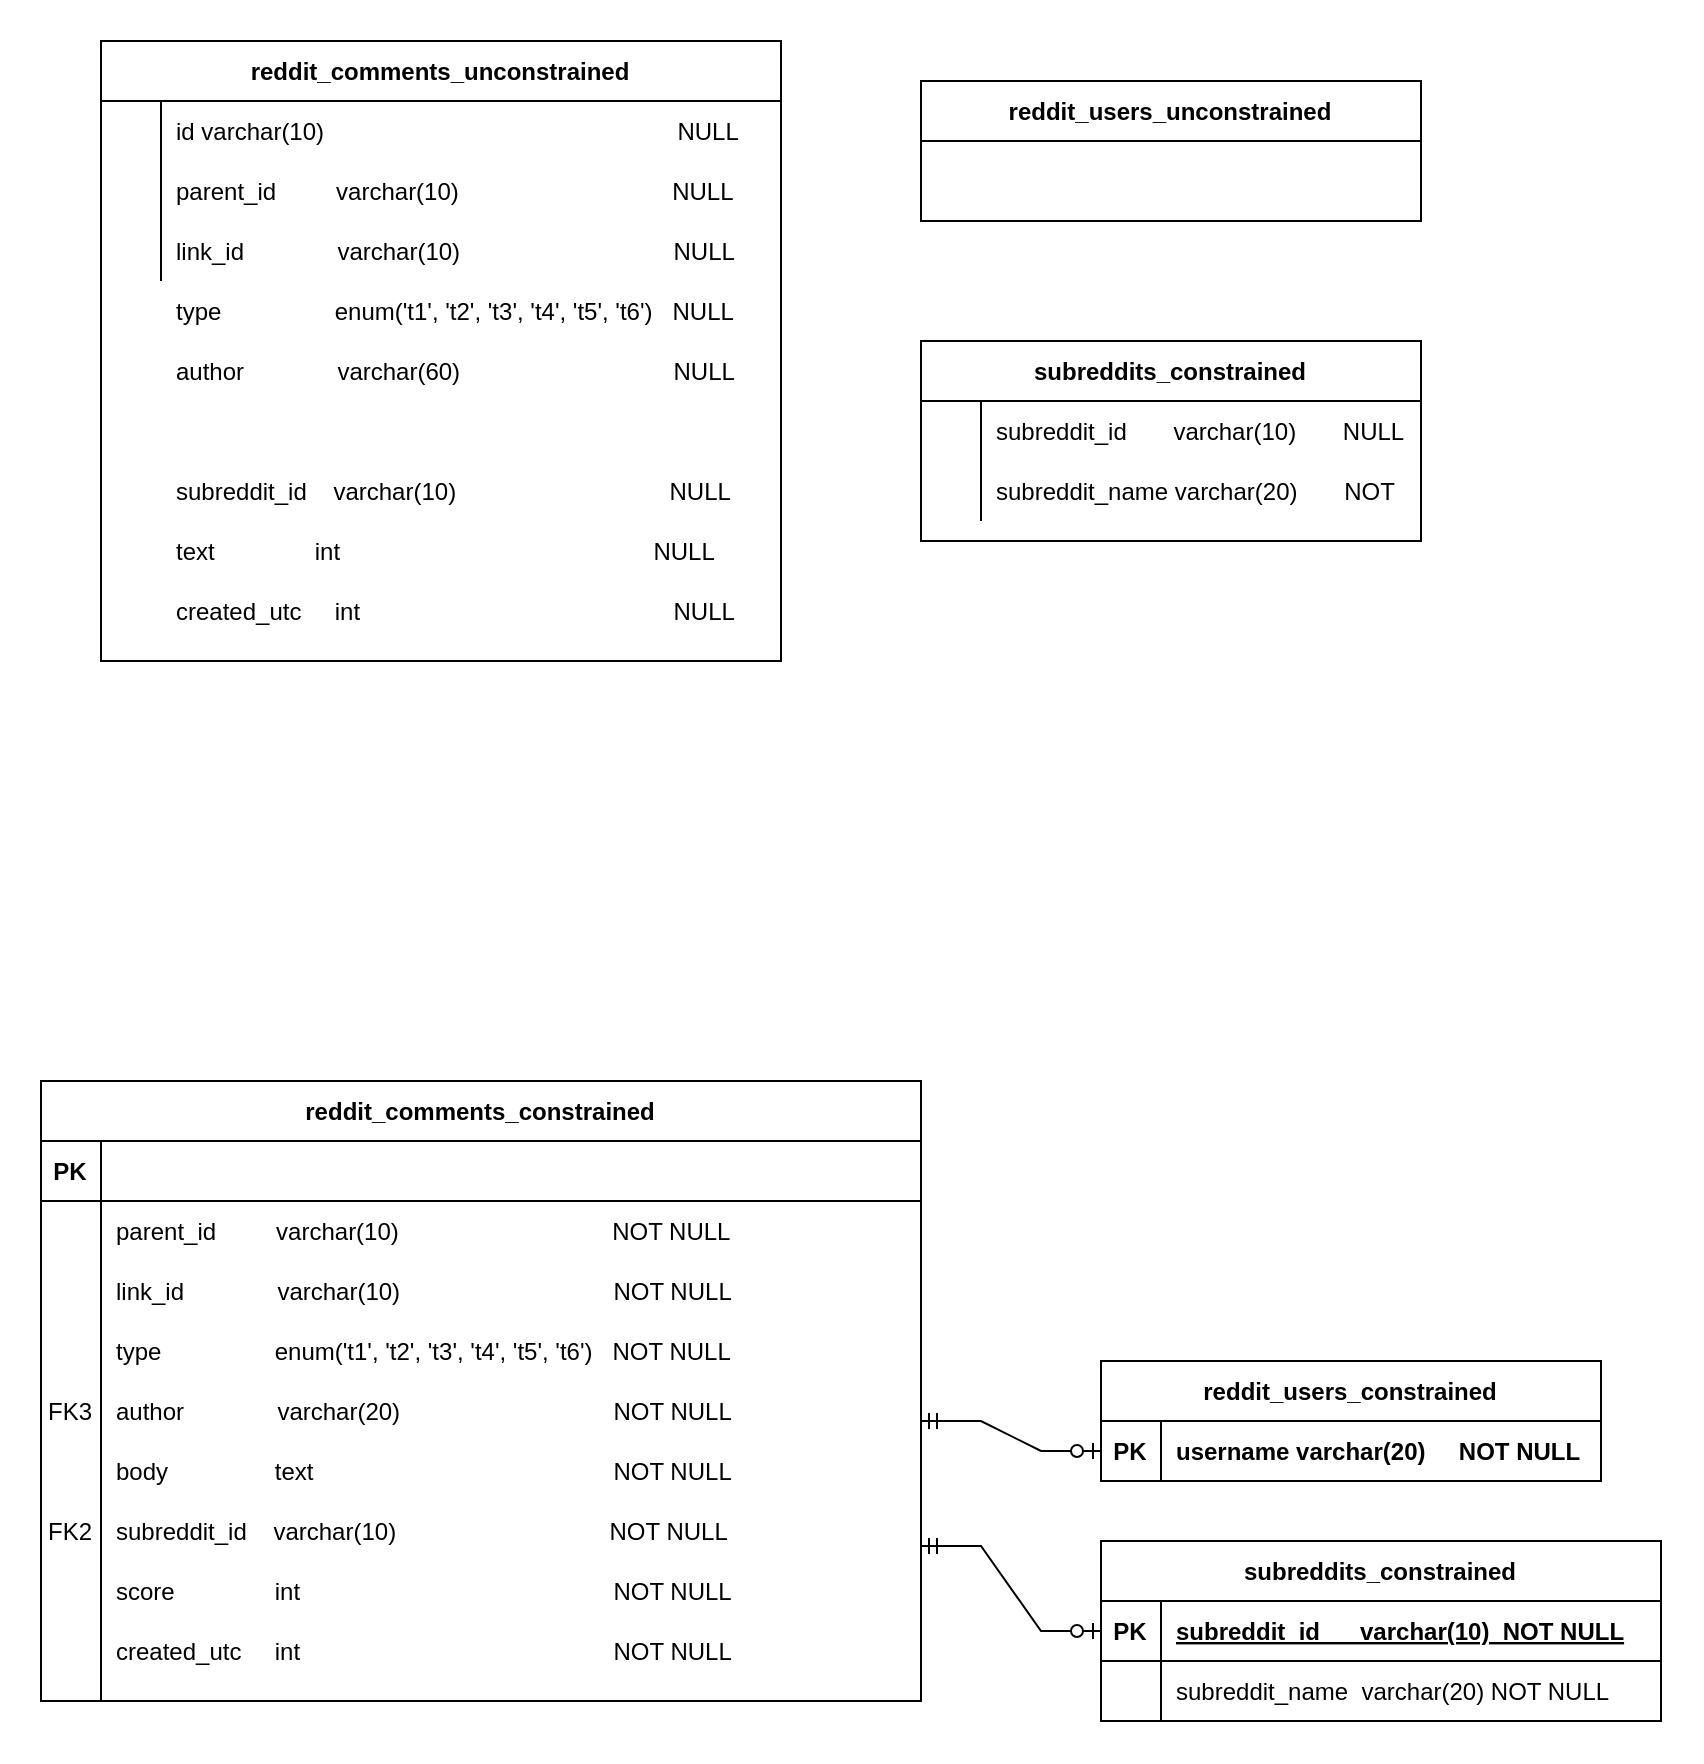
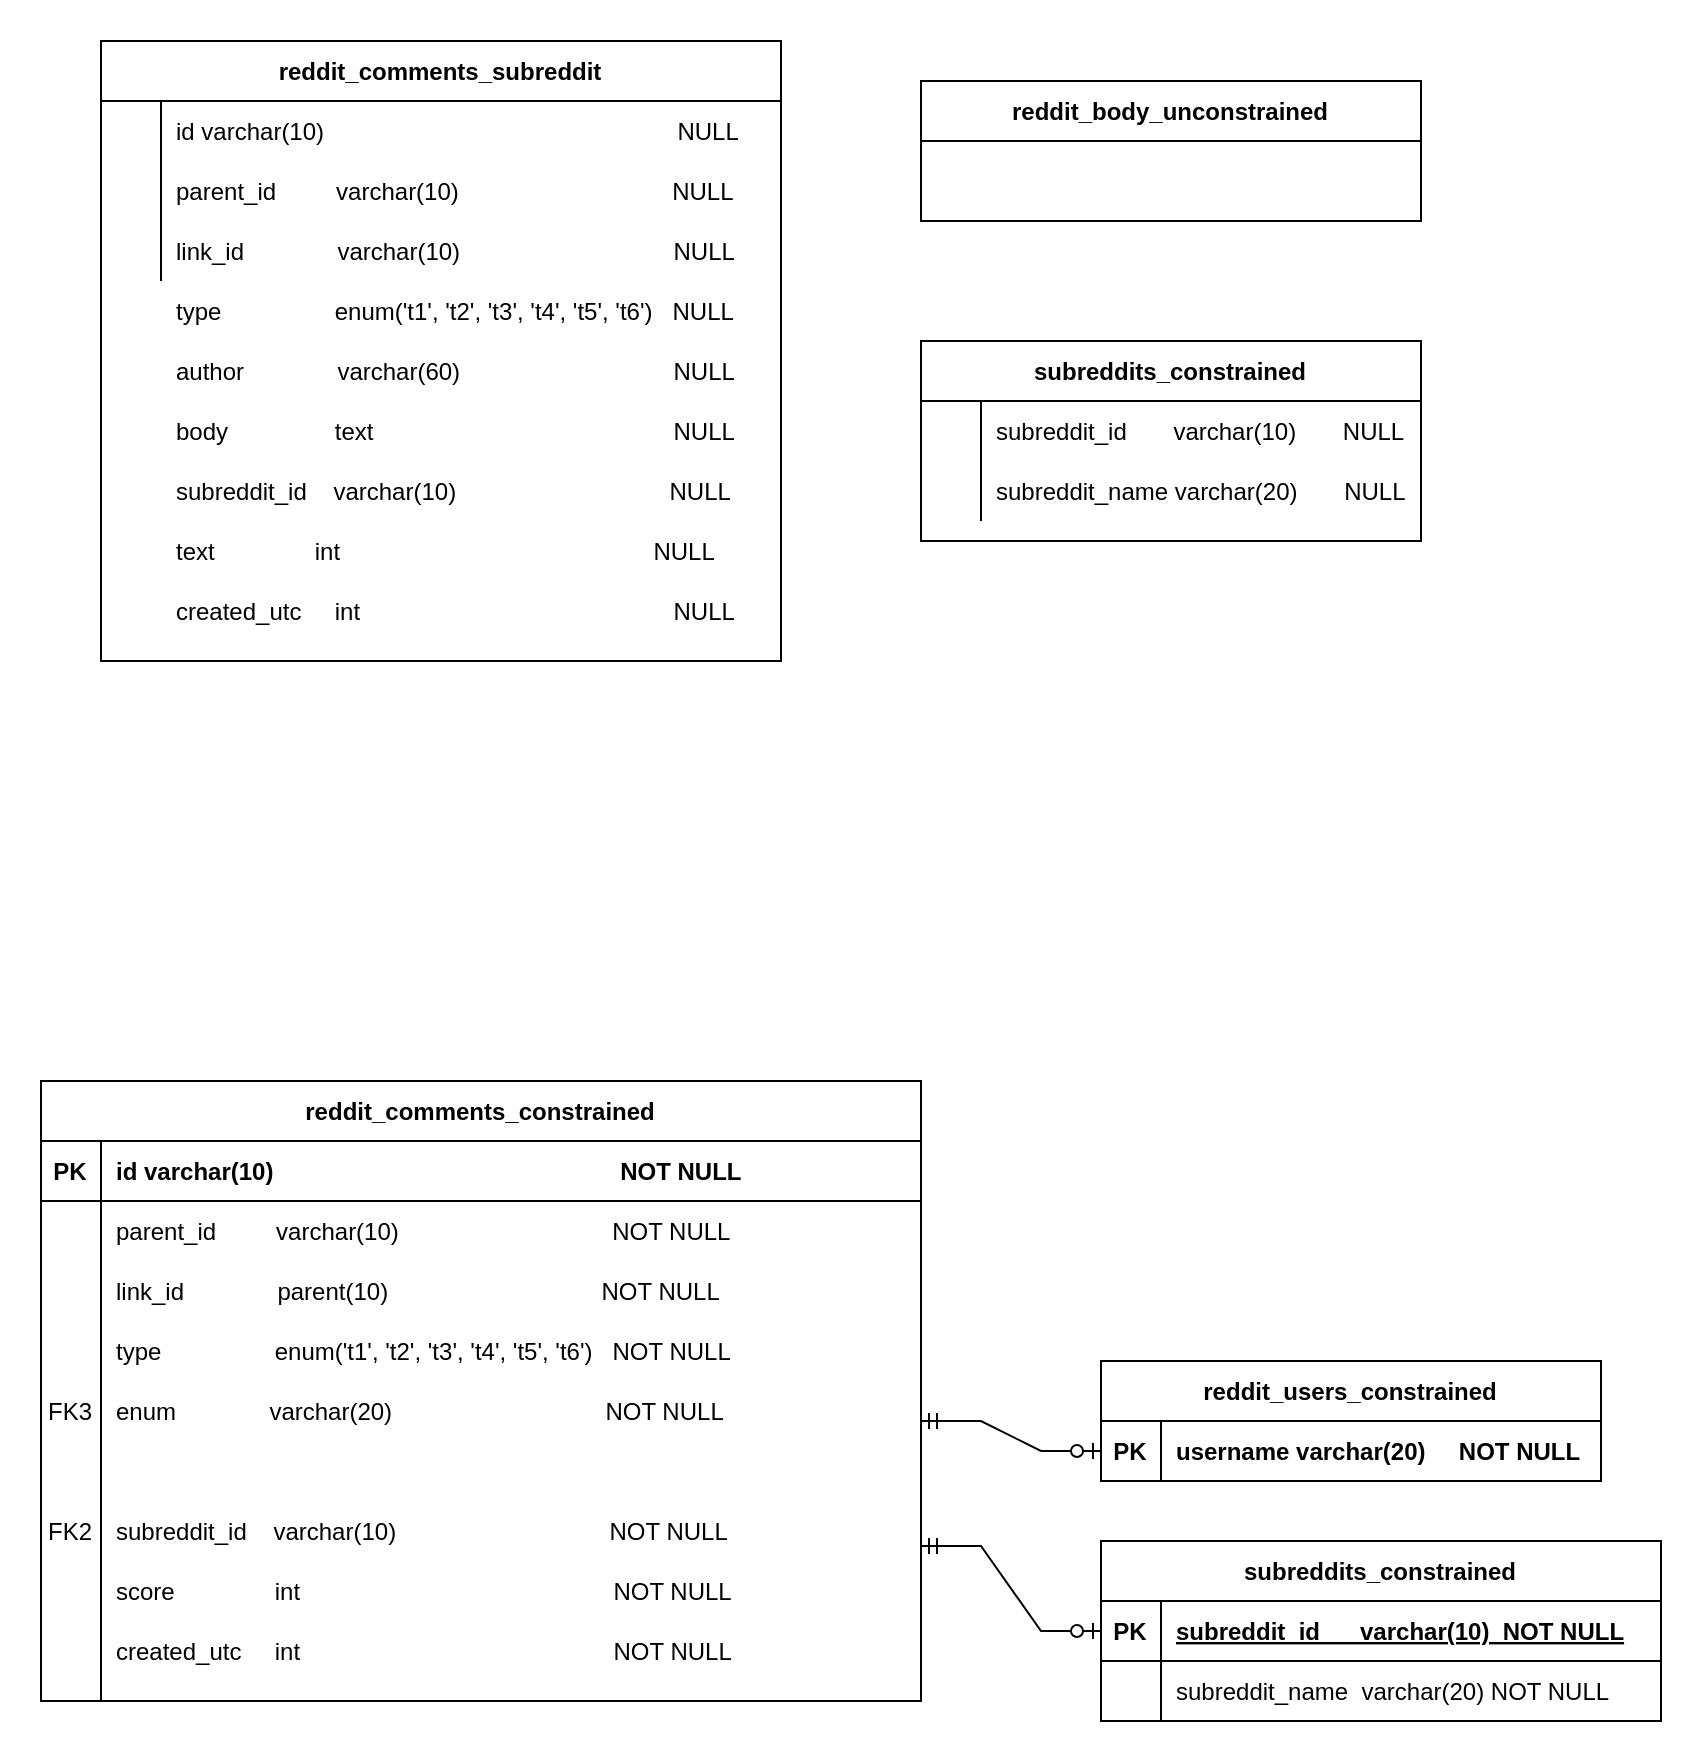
(440, 72) -> (440, 72)
(1170, 112) -> (1170, 112)
none -> (471, 431)
(1222, 492) -> (1229, 492)
none -> (471, 1171)
(531, 1292) -> (524, 1292)
(534, 1412) -> (520, 1412)
(451, 1471) -> none
